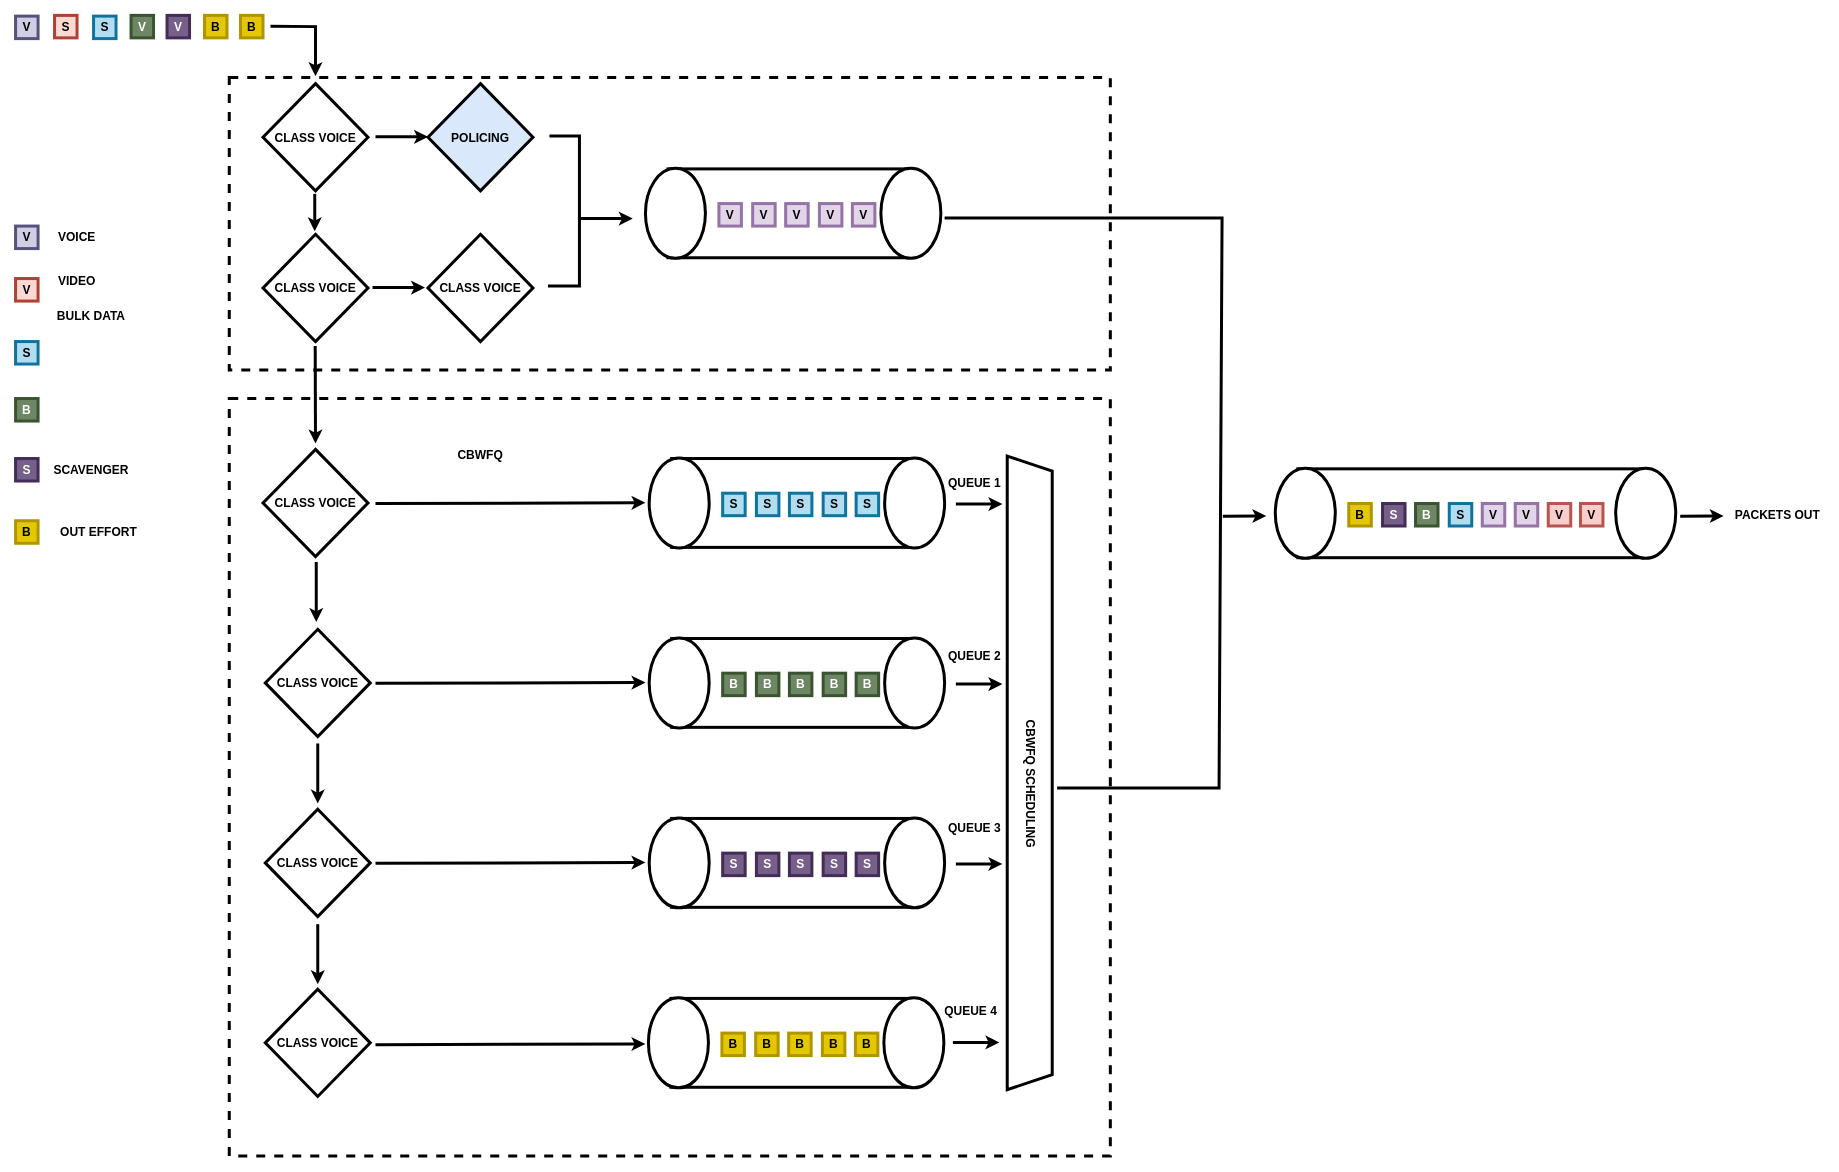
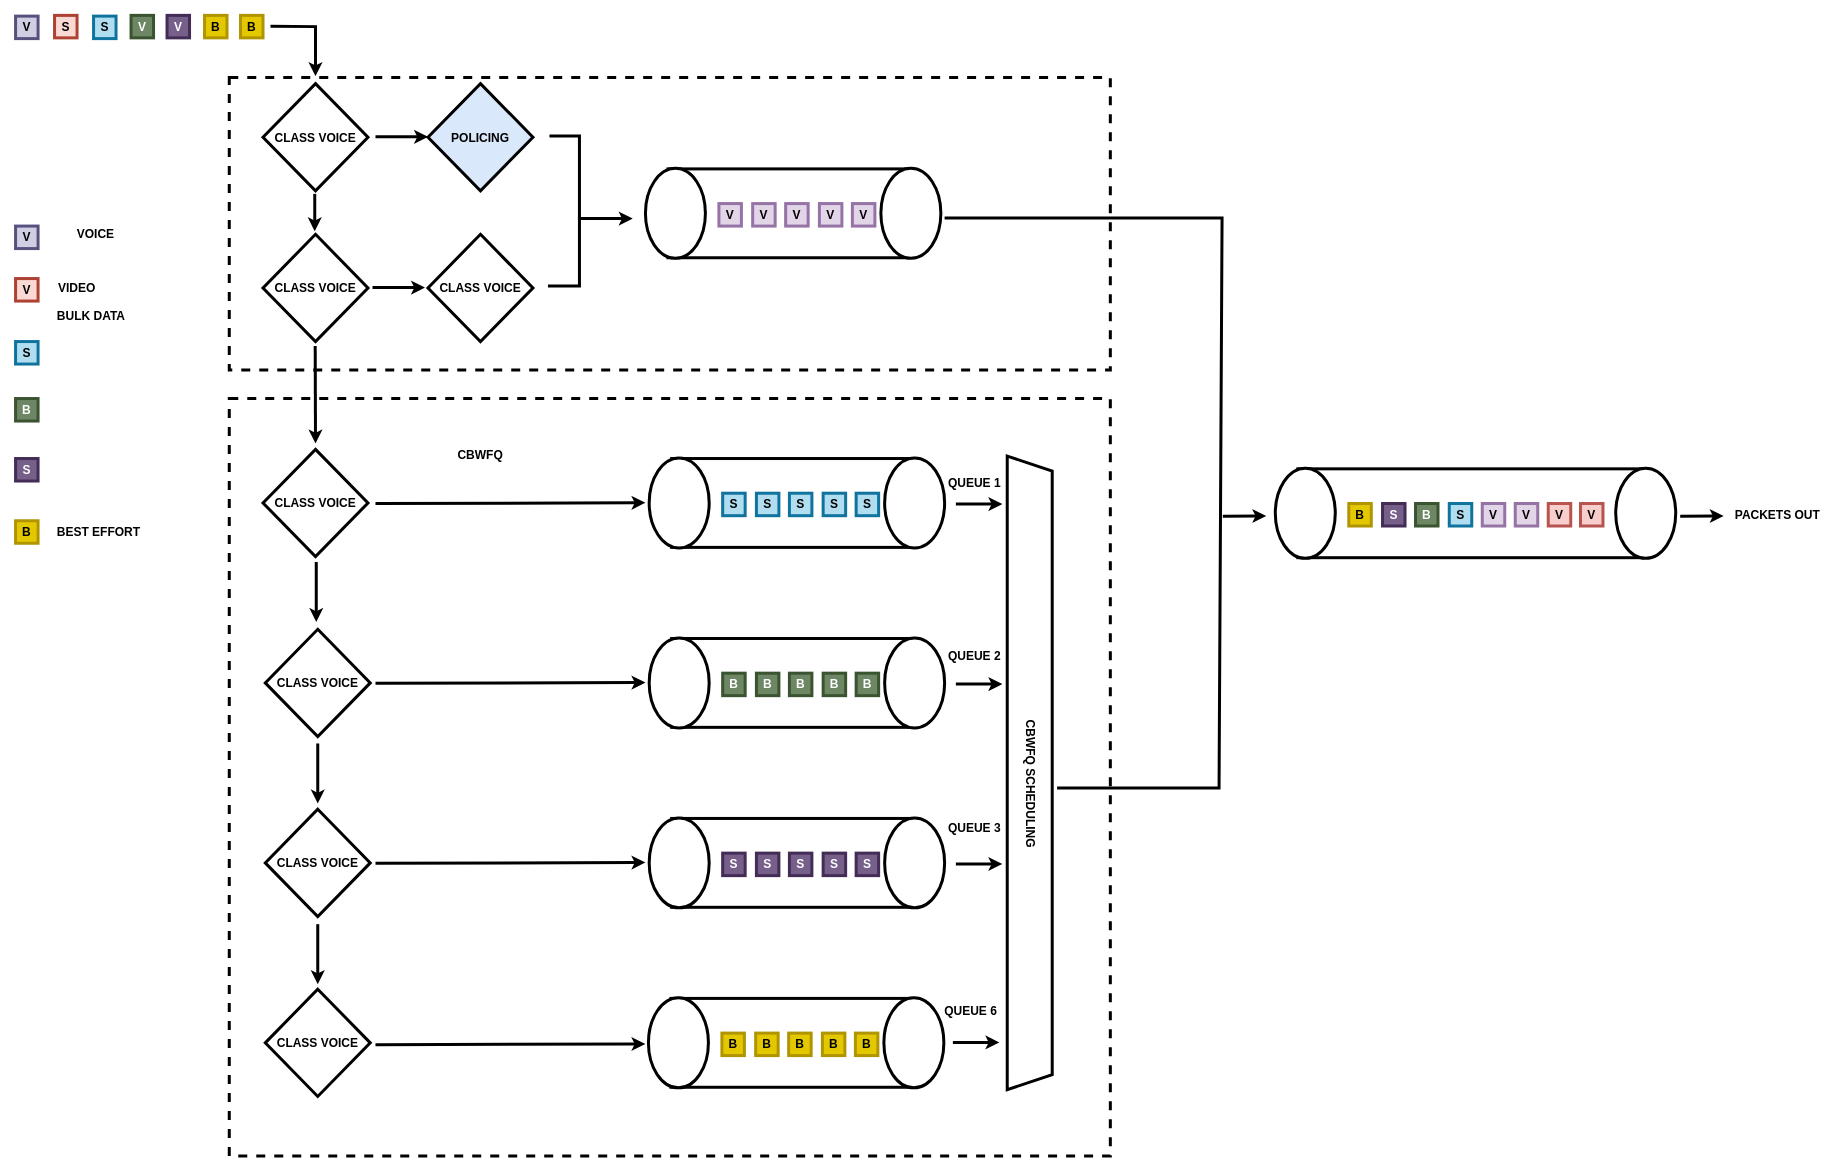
(77, 237) -> (96, 234)
(77, 281) -> (77, 288)
(91, 470) -> none
(99, 532) -> (99, 532)
(971, 1011) -> (971, 1011)
